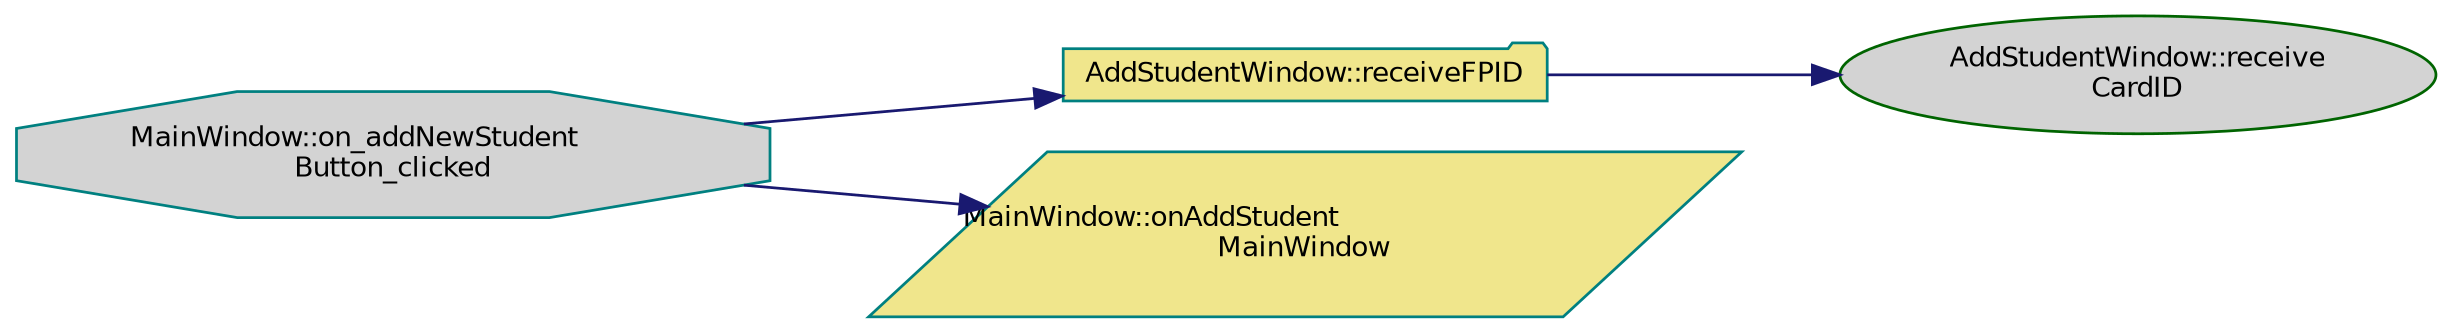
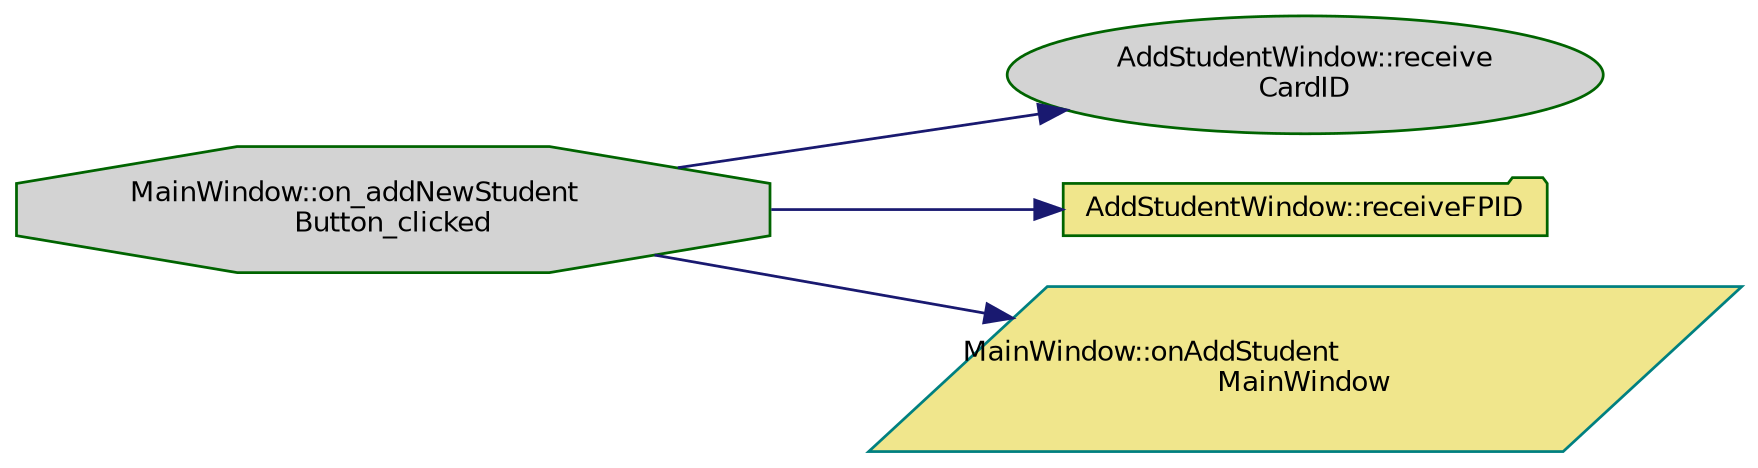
(1305, 75) -> (1305, 210)
(1679, 75) -> (858, 141)
(393, 155) -> (393, 210)
